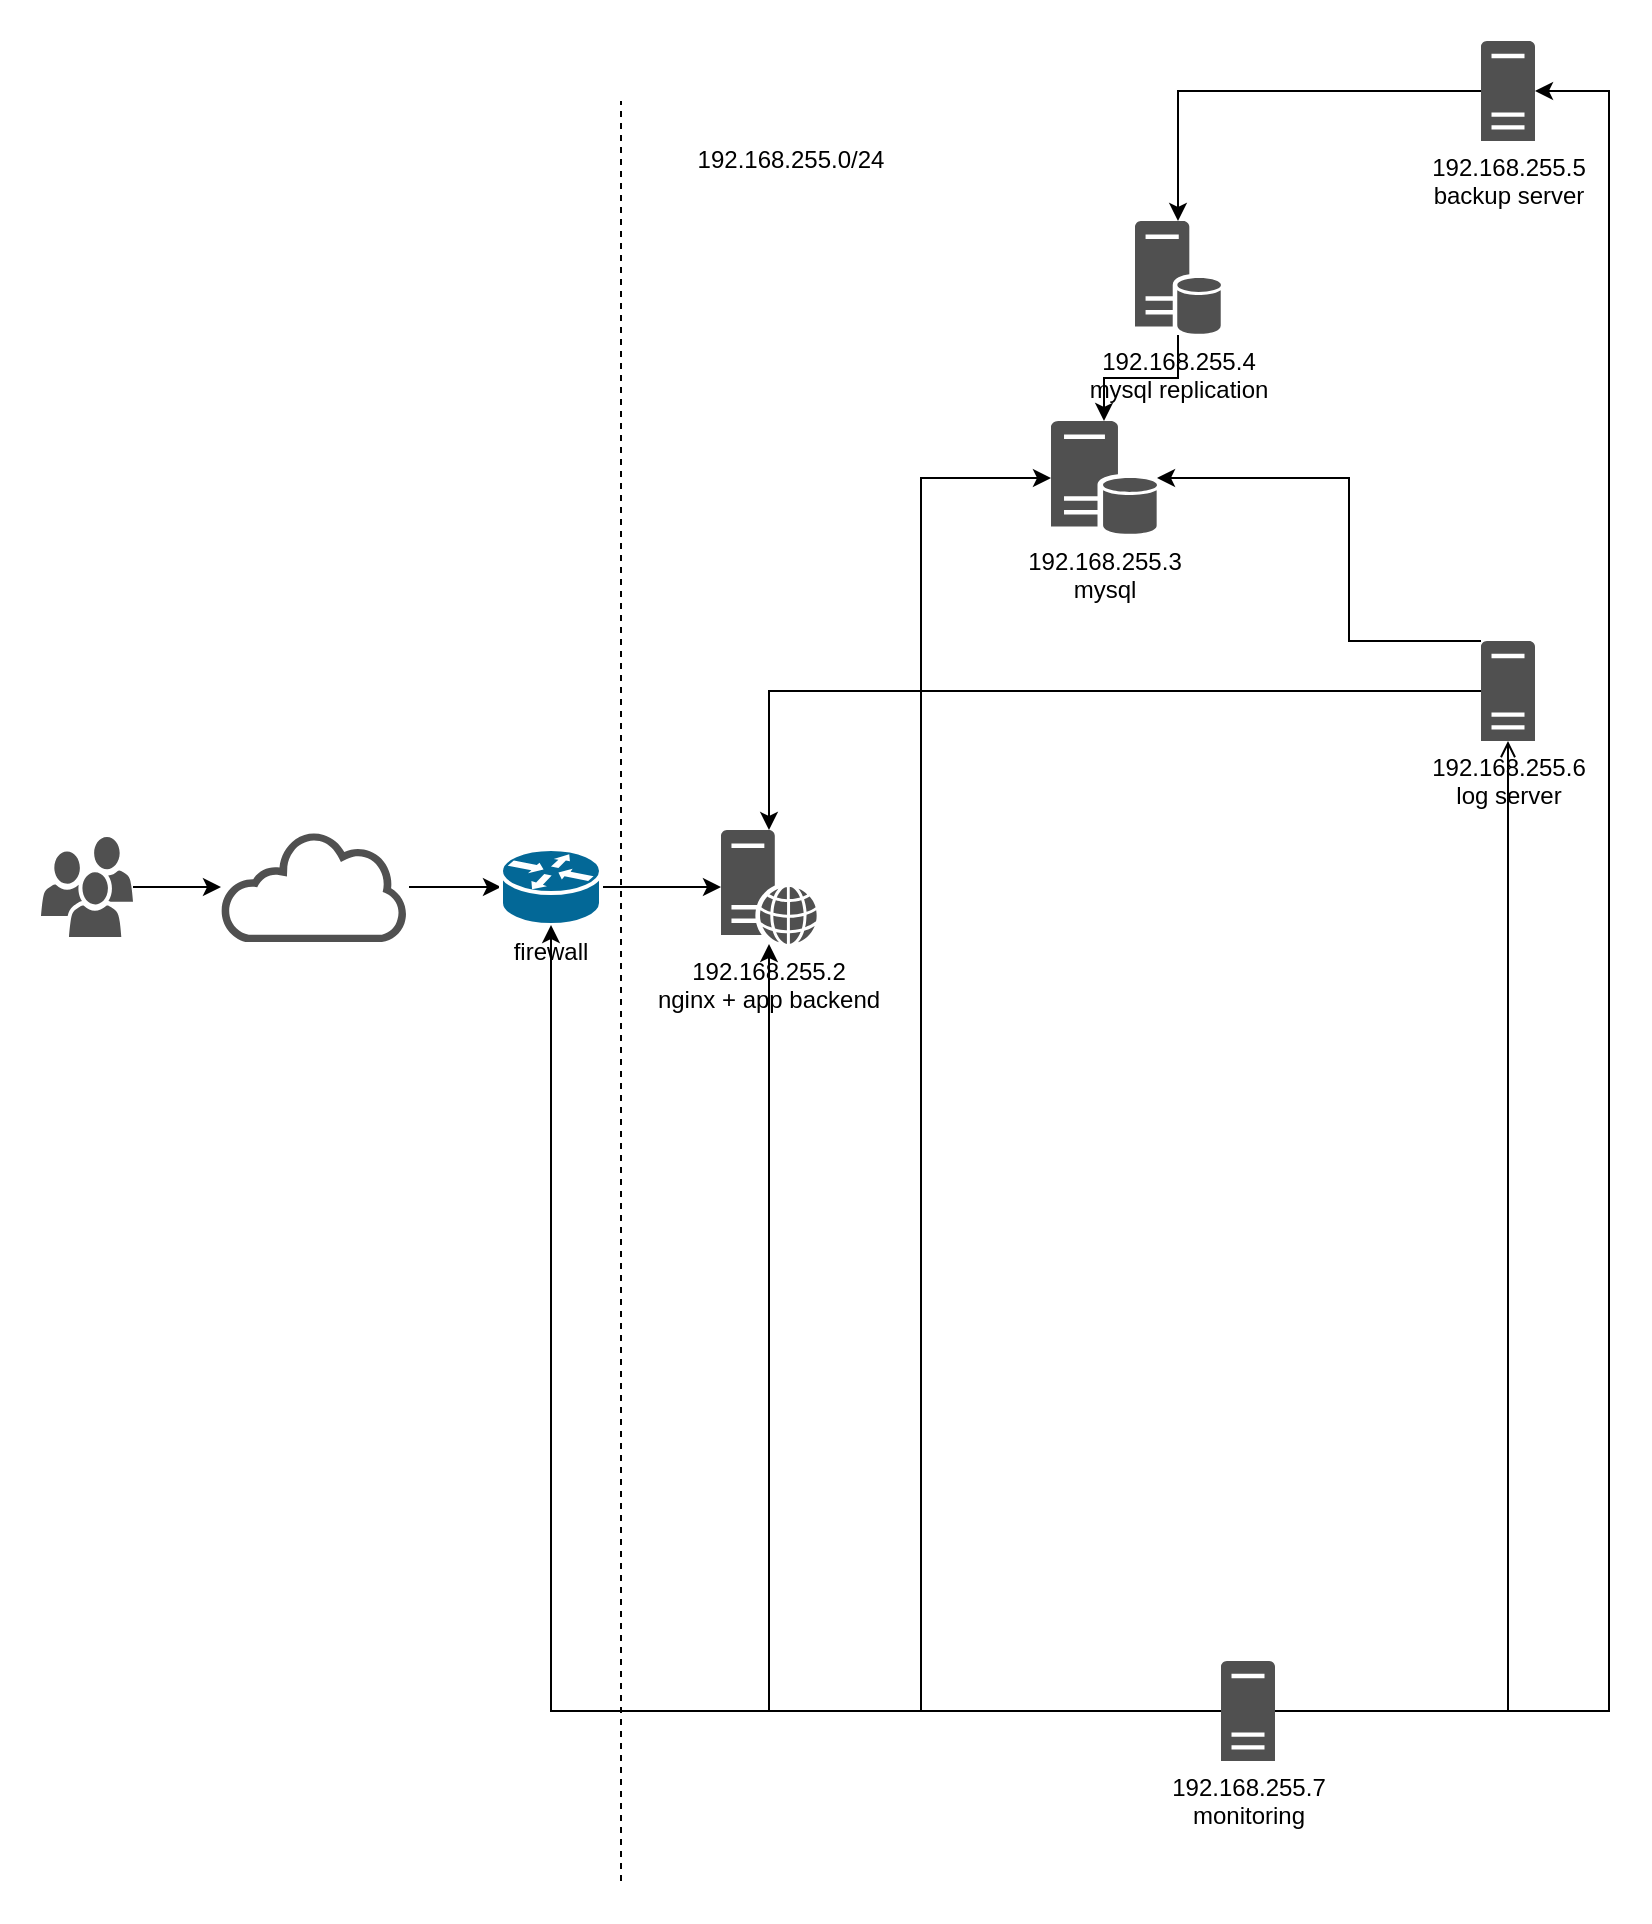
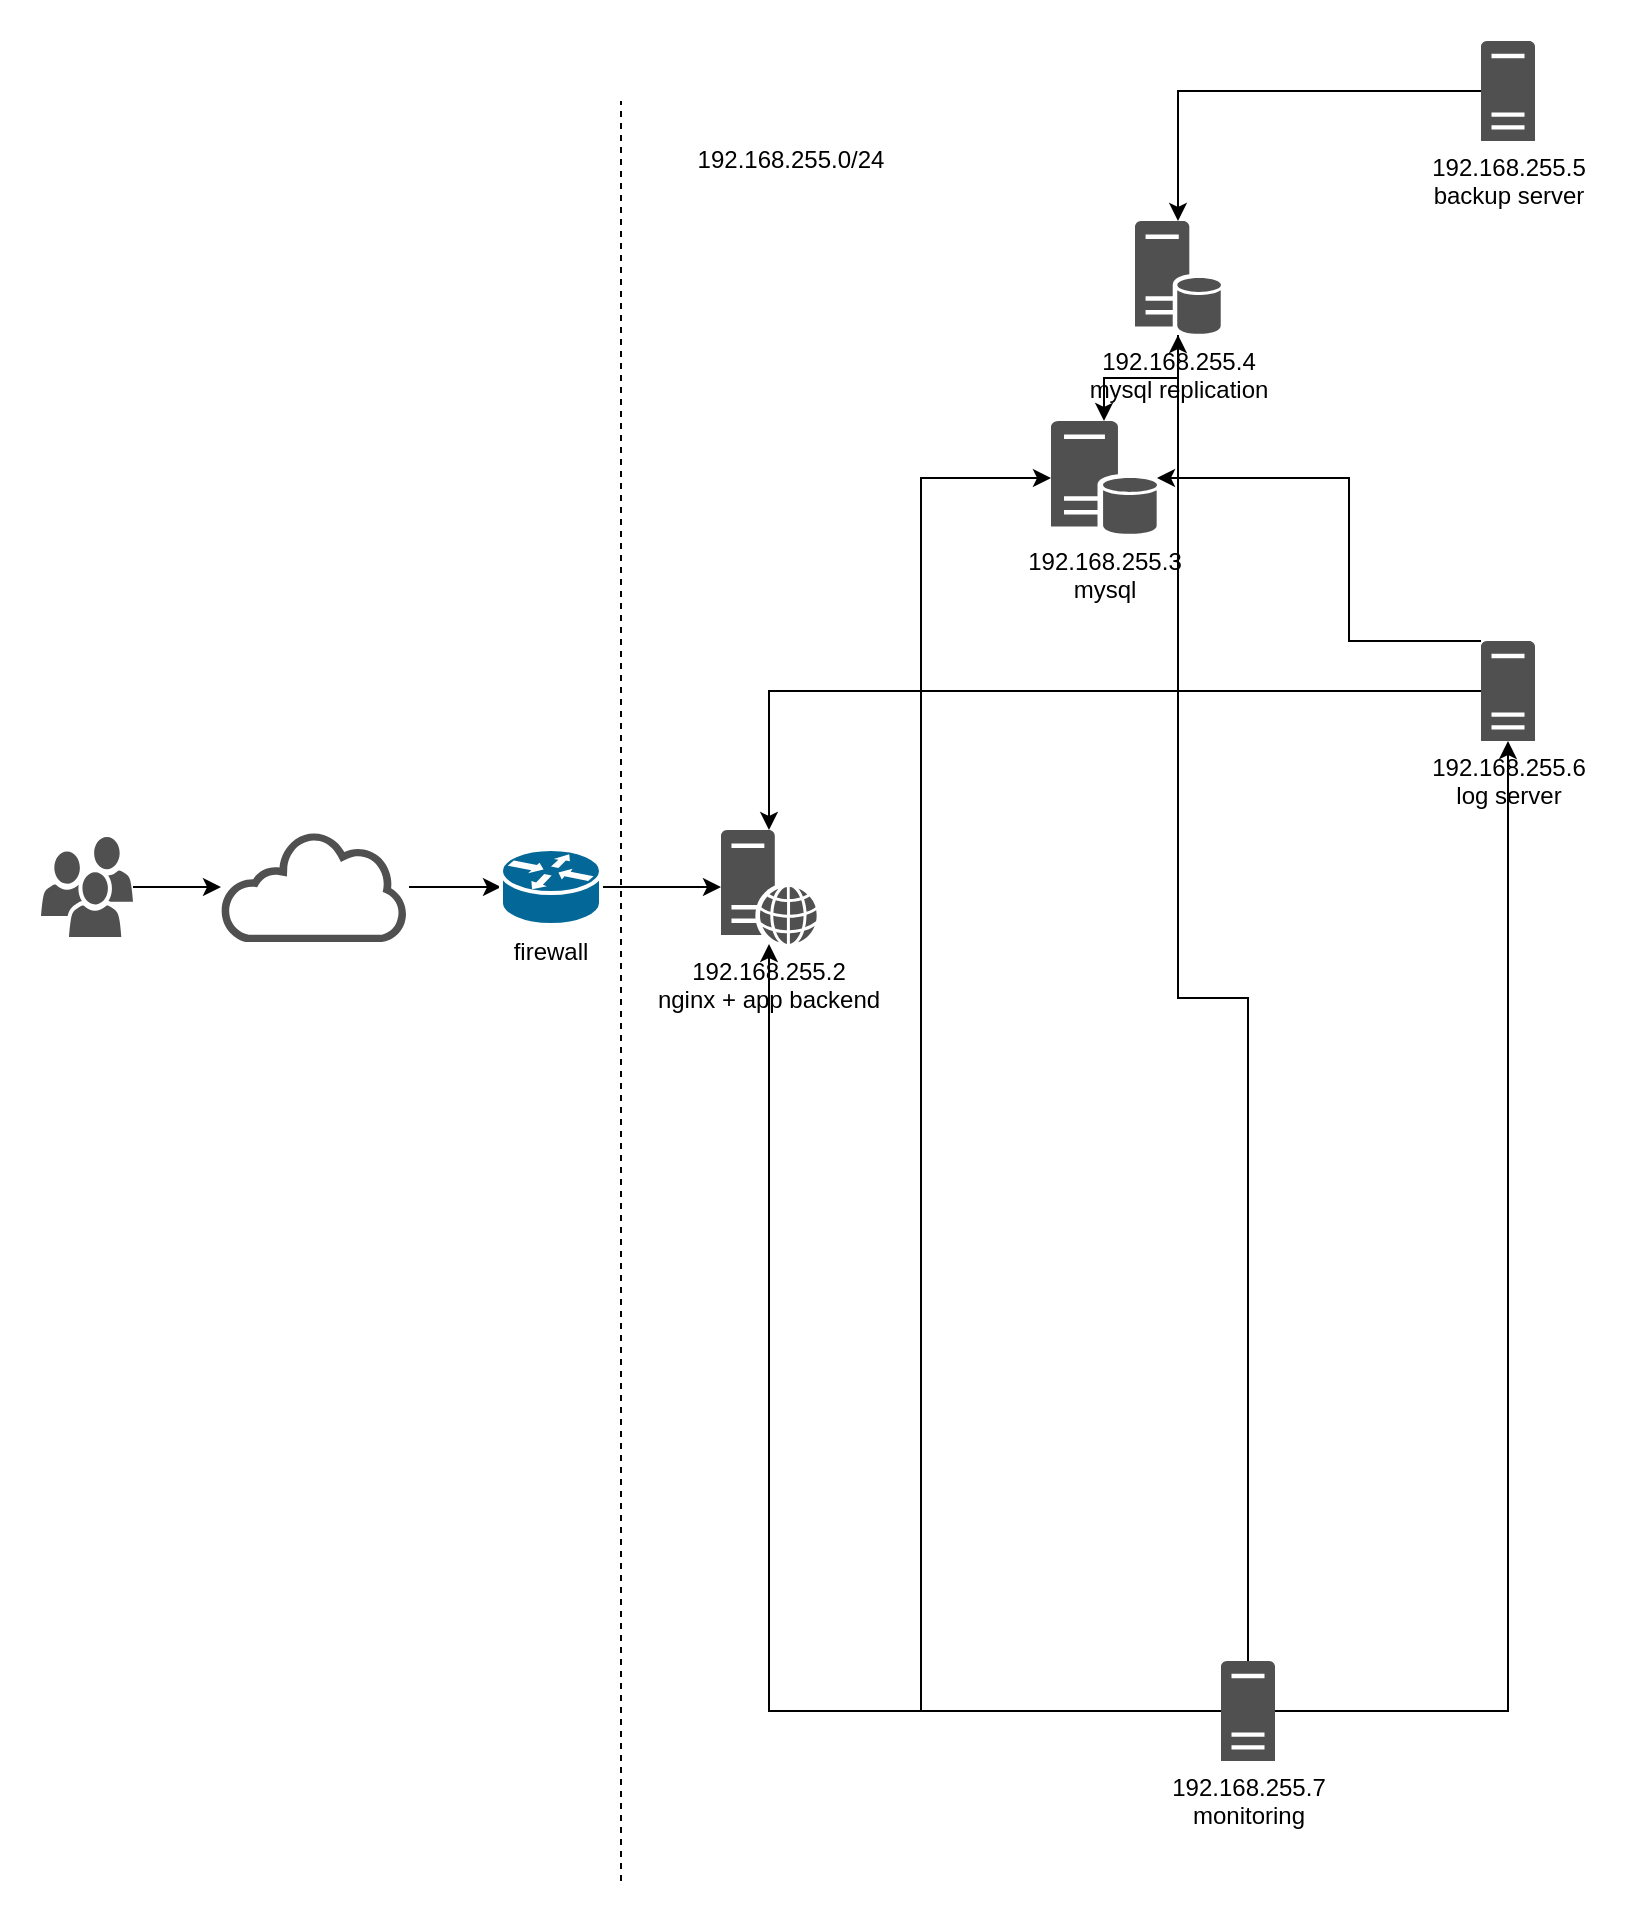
(1508, 752) -> (1508, 756)
(1609, 920) -> none
(551, 1432) -> (1236, 998)
